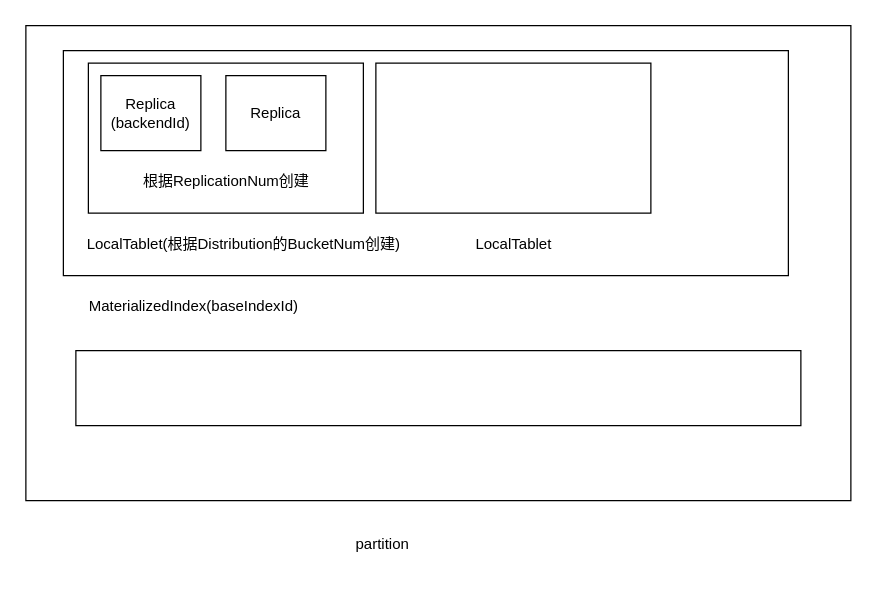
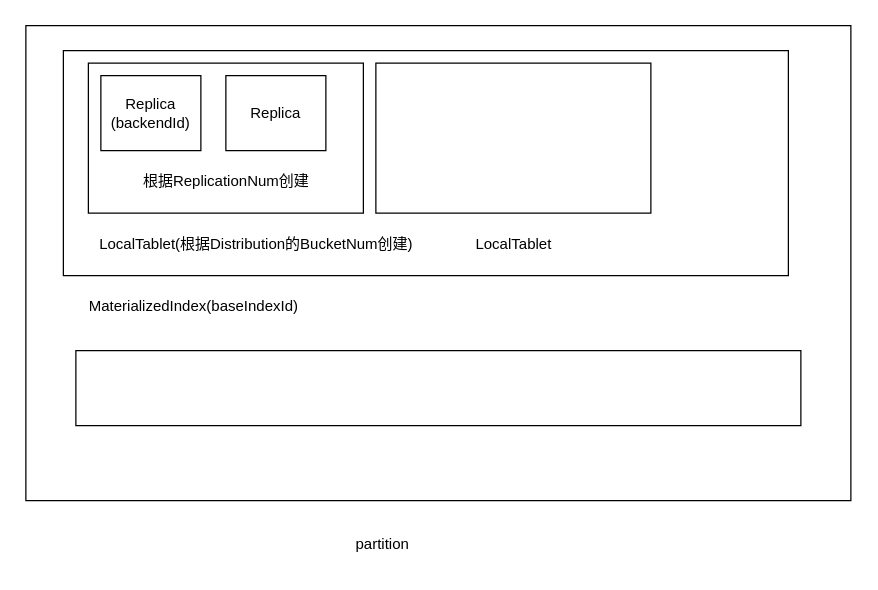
(243, 244) -> (256, 244)
